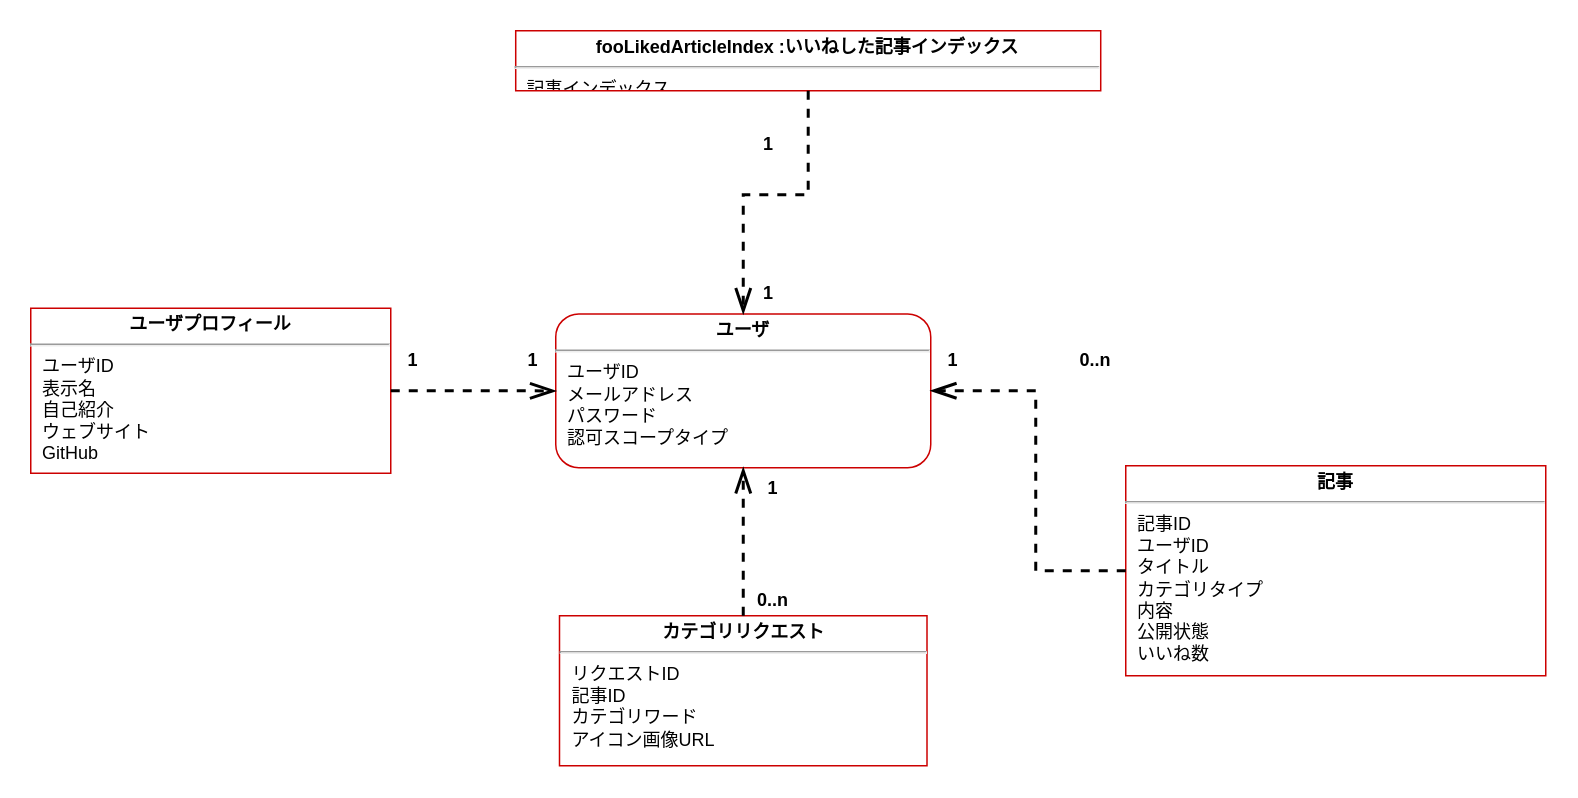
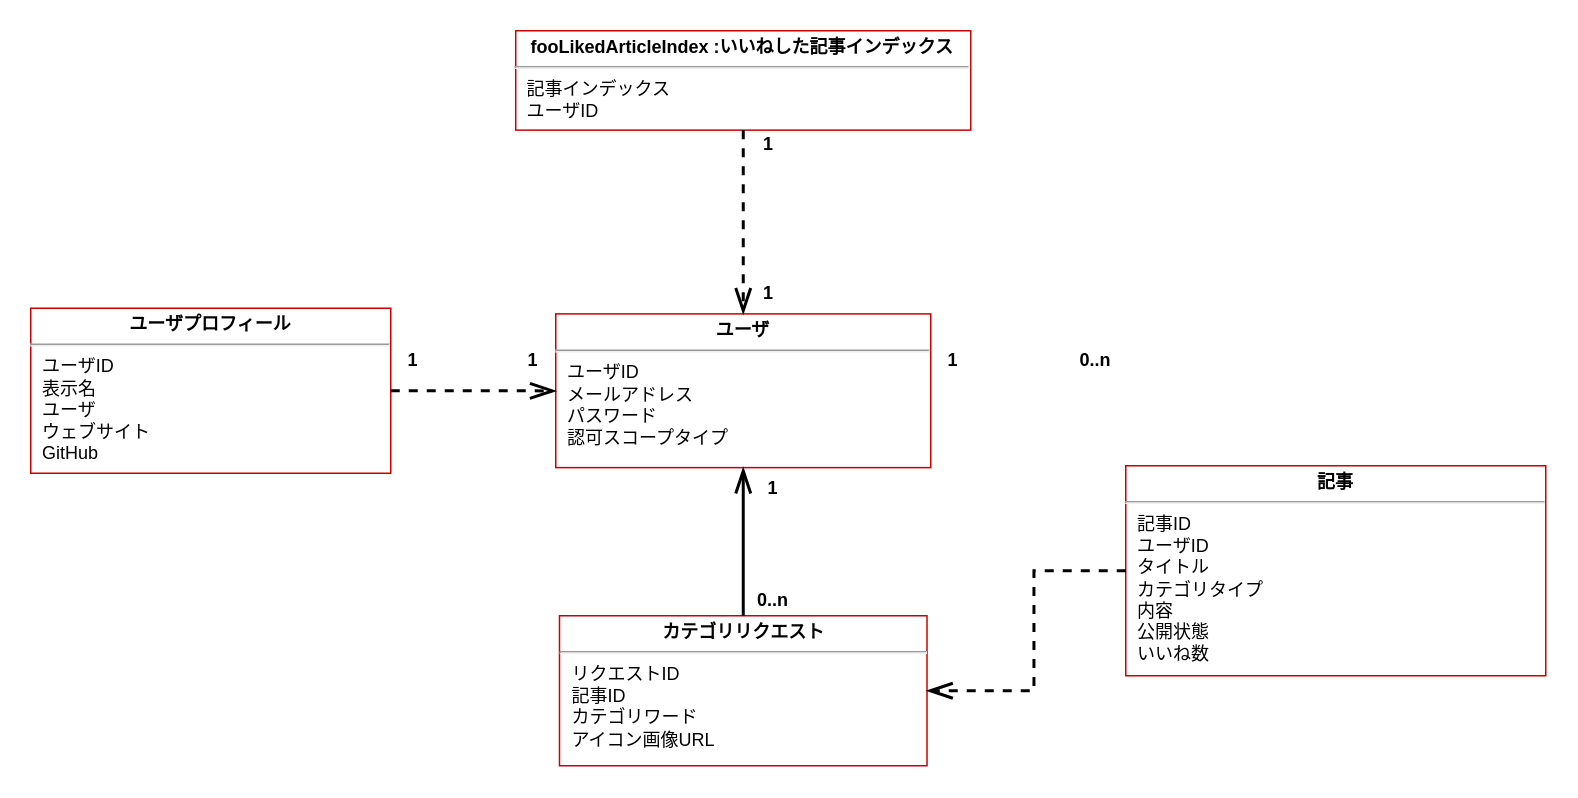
(808, 61) -> (743, 80)
(112, 373) -> (112, 373)
(743, 391) -> (743, 391)
(1036, 434) -> (1034, 679)
(743, 542) -> (743, 542)
